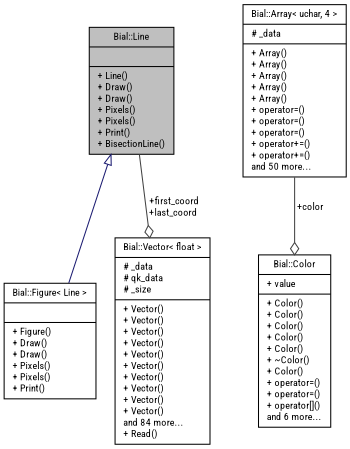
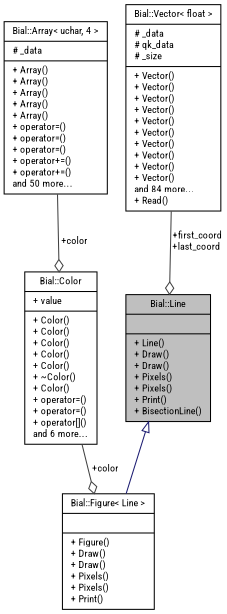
(144, 190) -> (171, 247)
none -> (87, 463)
